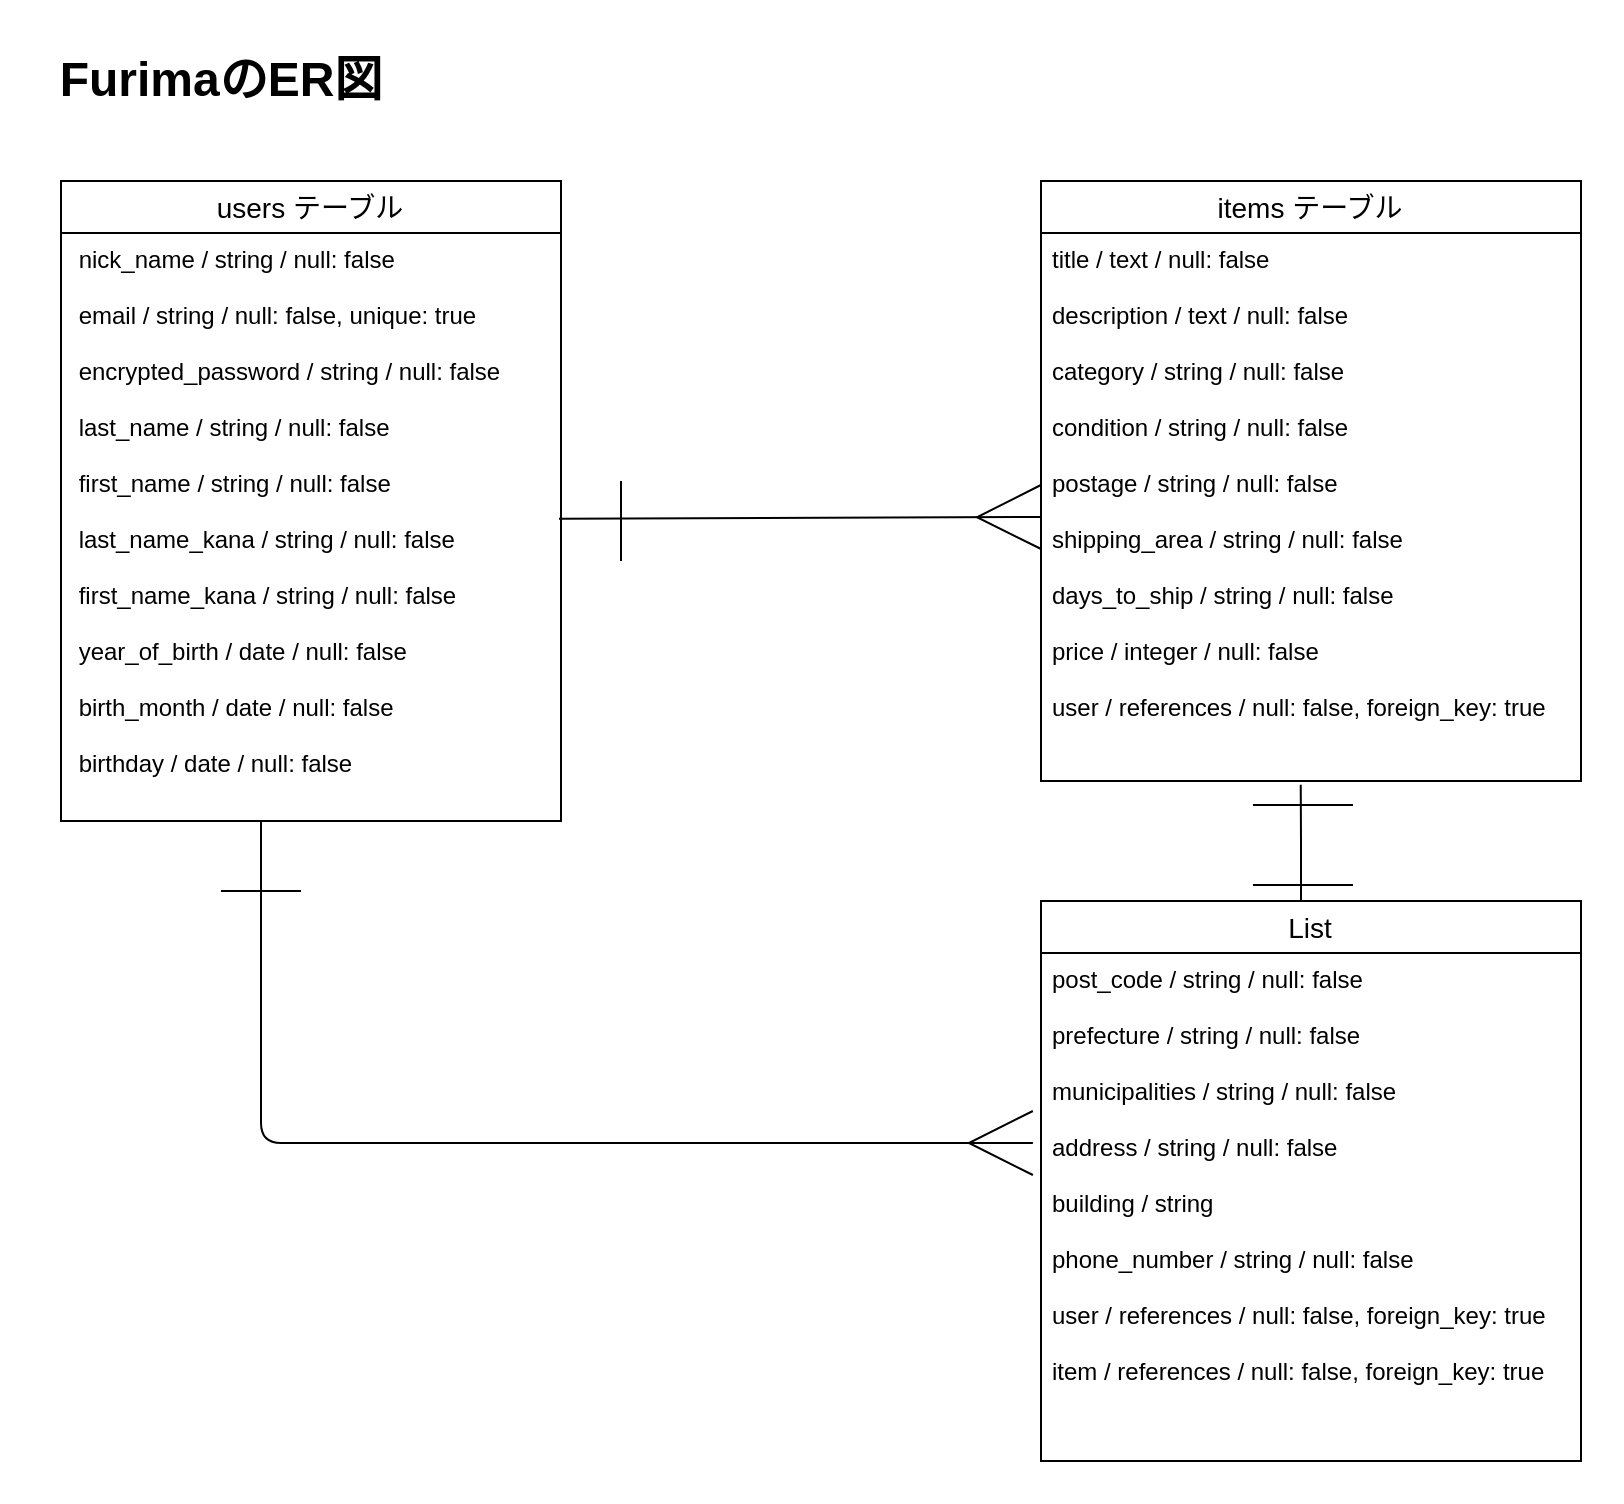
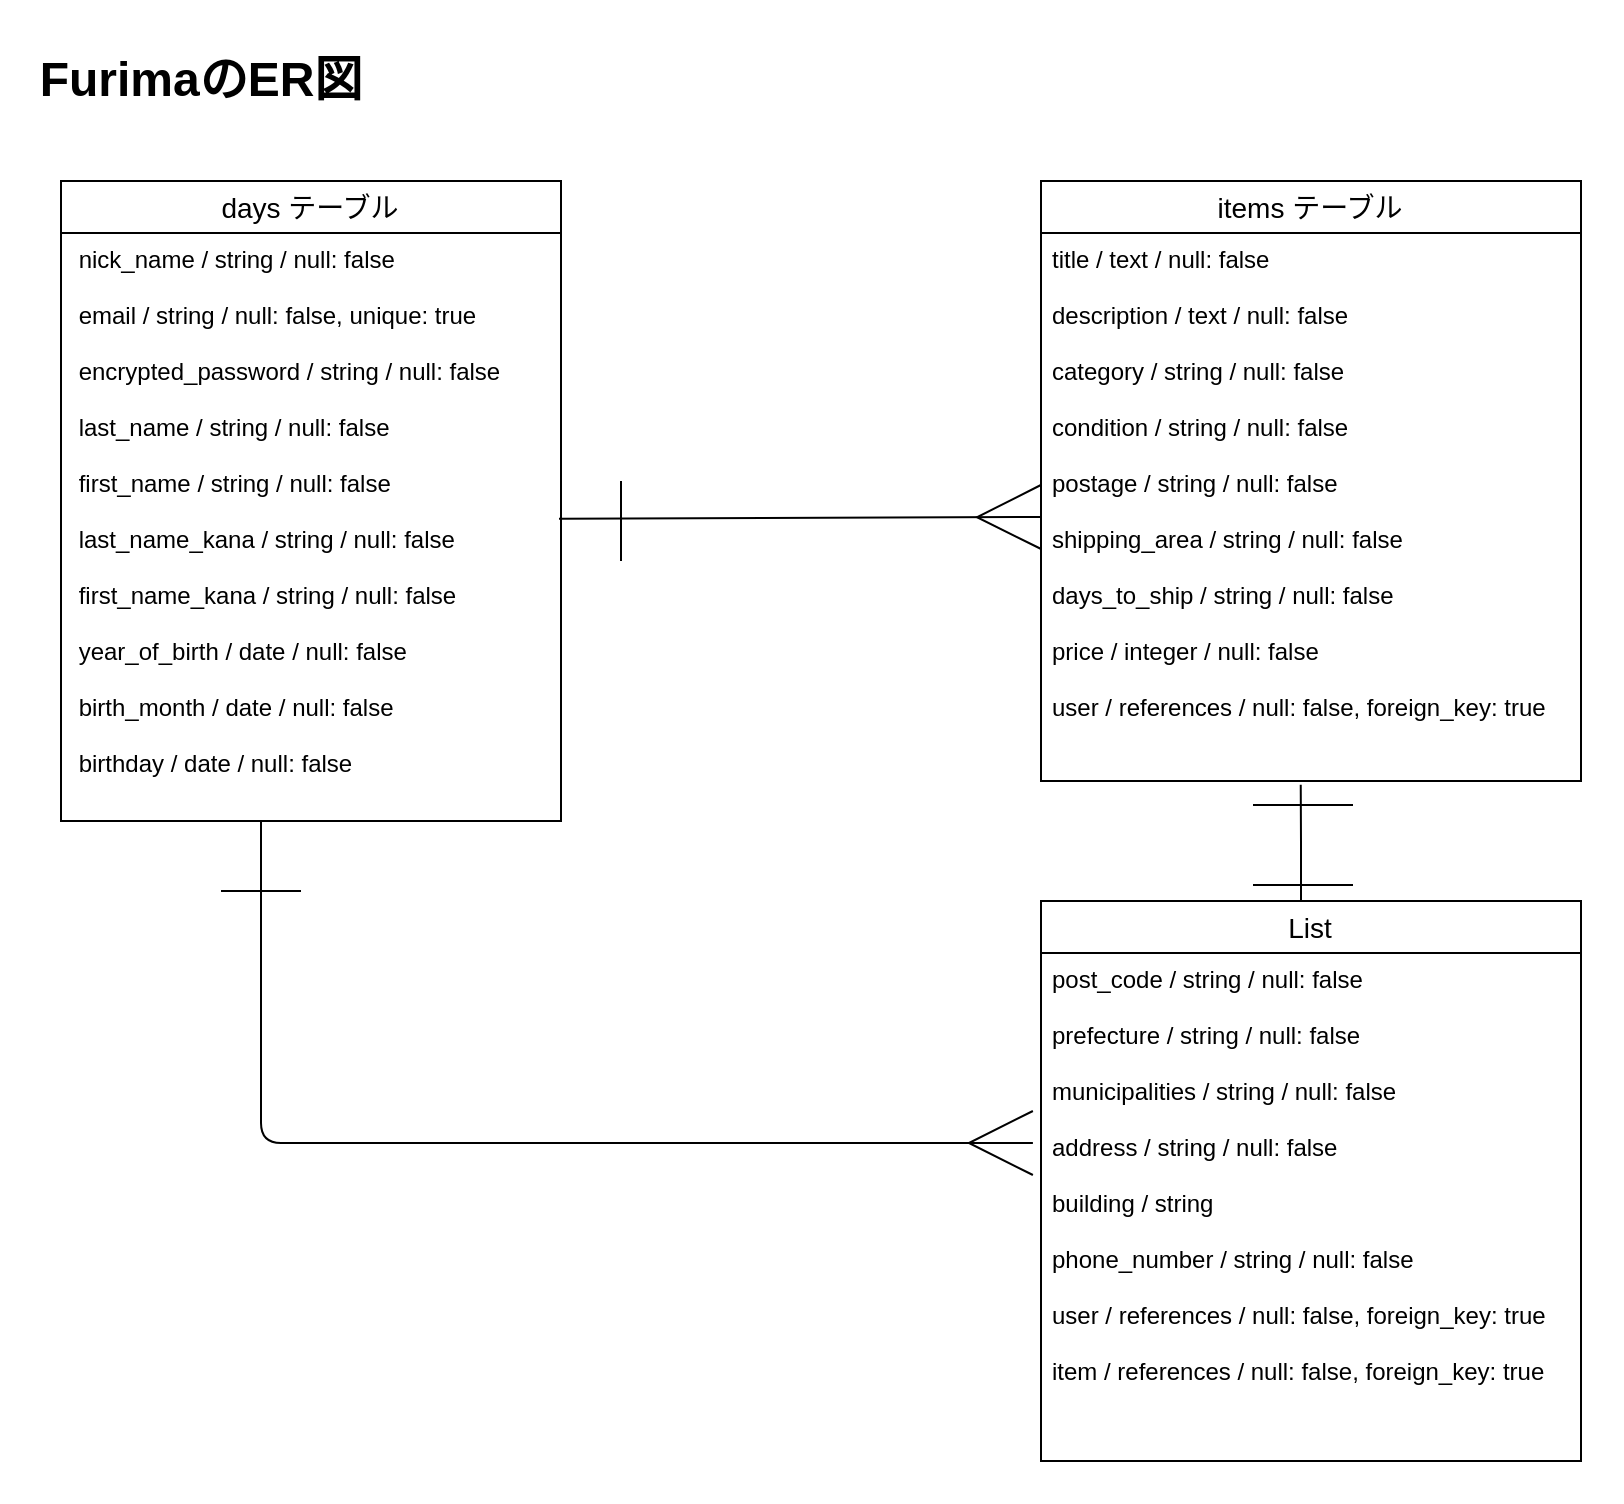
(221, 81) -> (201, 81)
(310, 209) -> (310, 209)
